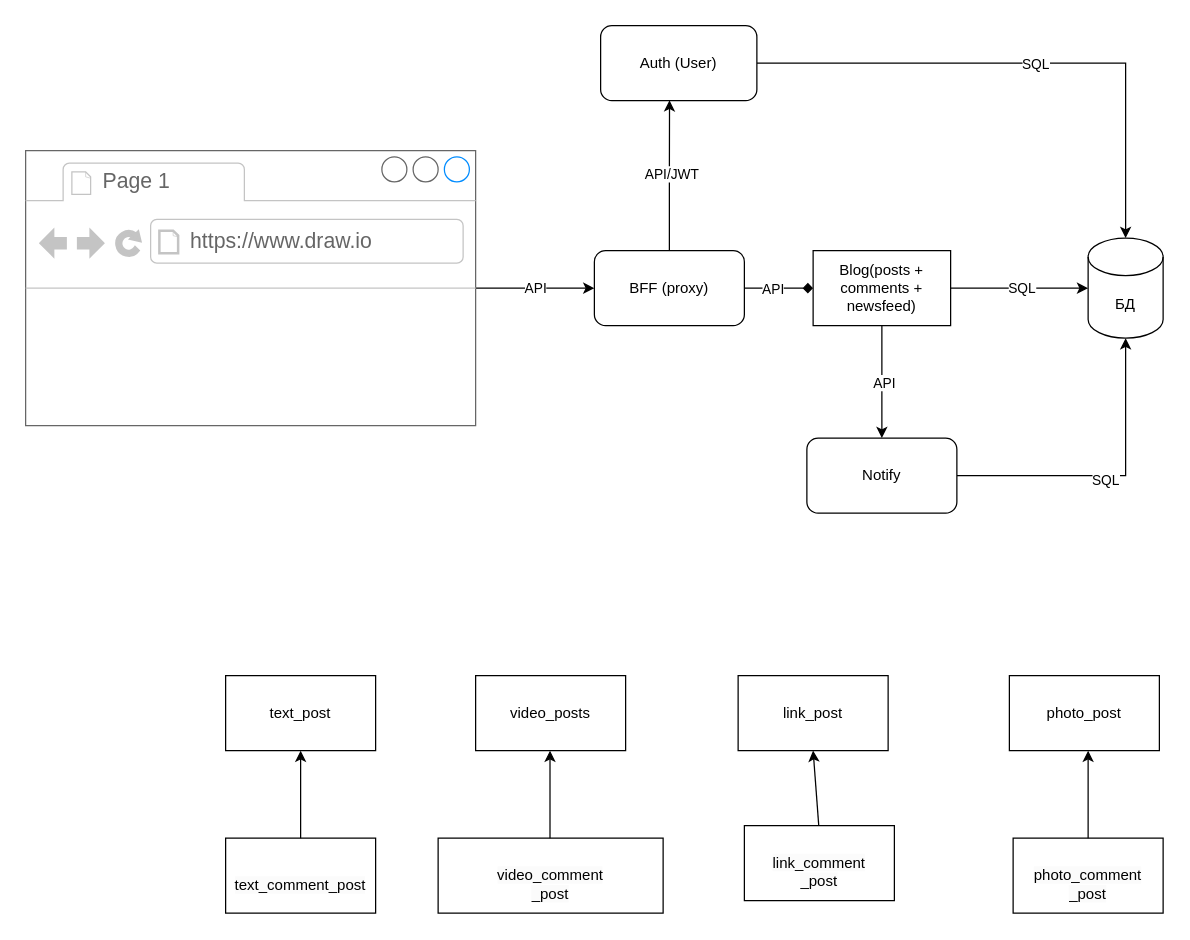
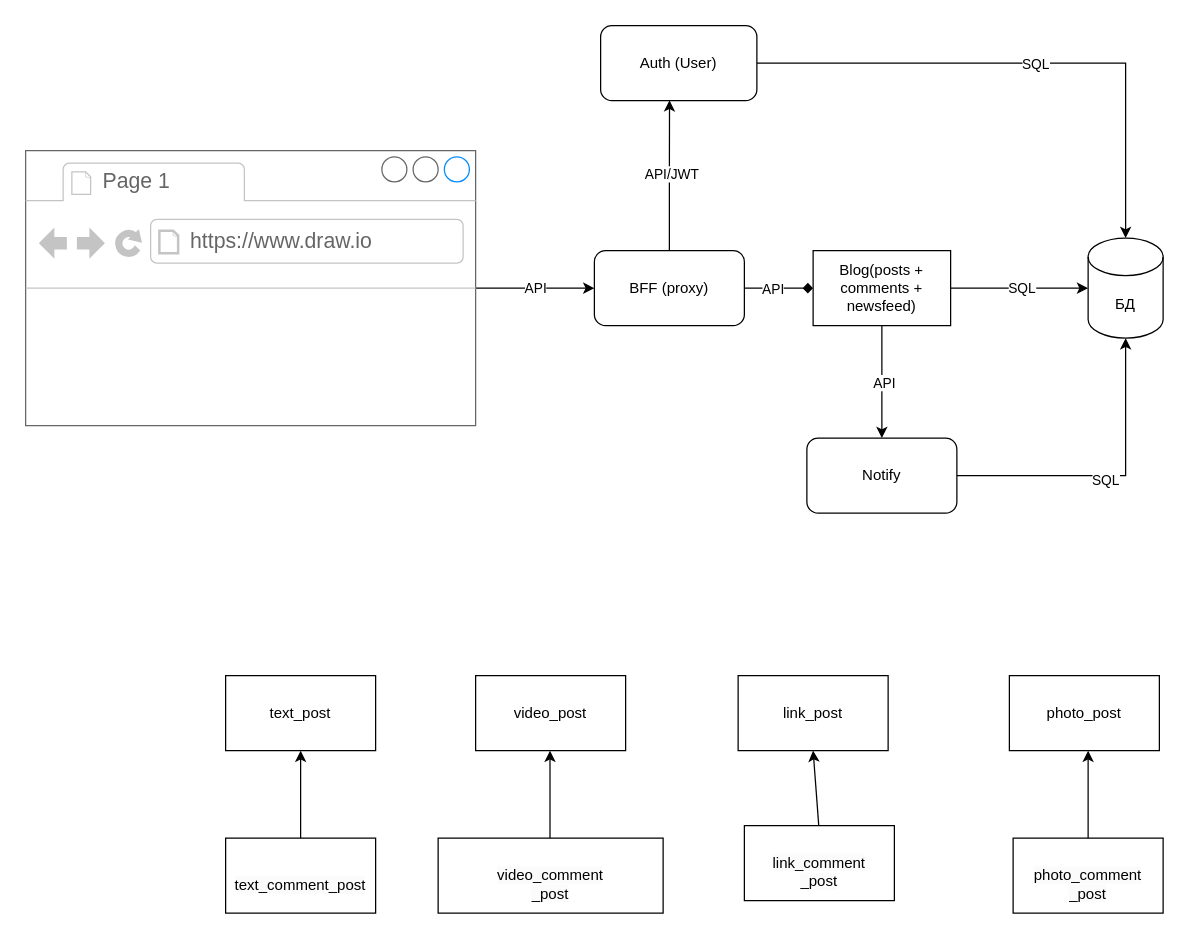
(551, 713) -> (551, 713)
